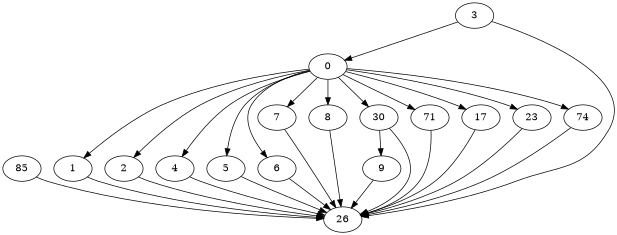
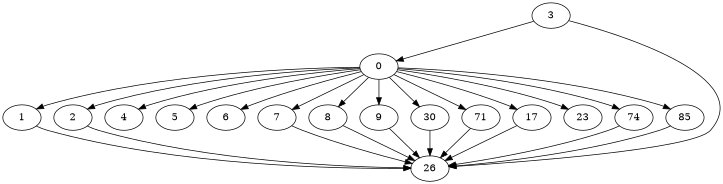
none -> (532, 79)
(380, 140) -> (379, 89)
(452, 184) -> none
(307, 192) -> none
(280, 194) -> none
(253, 198) -> none
